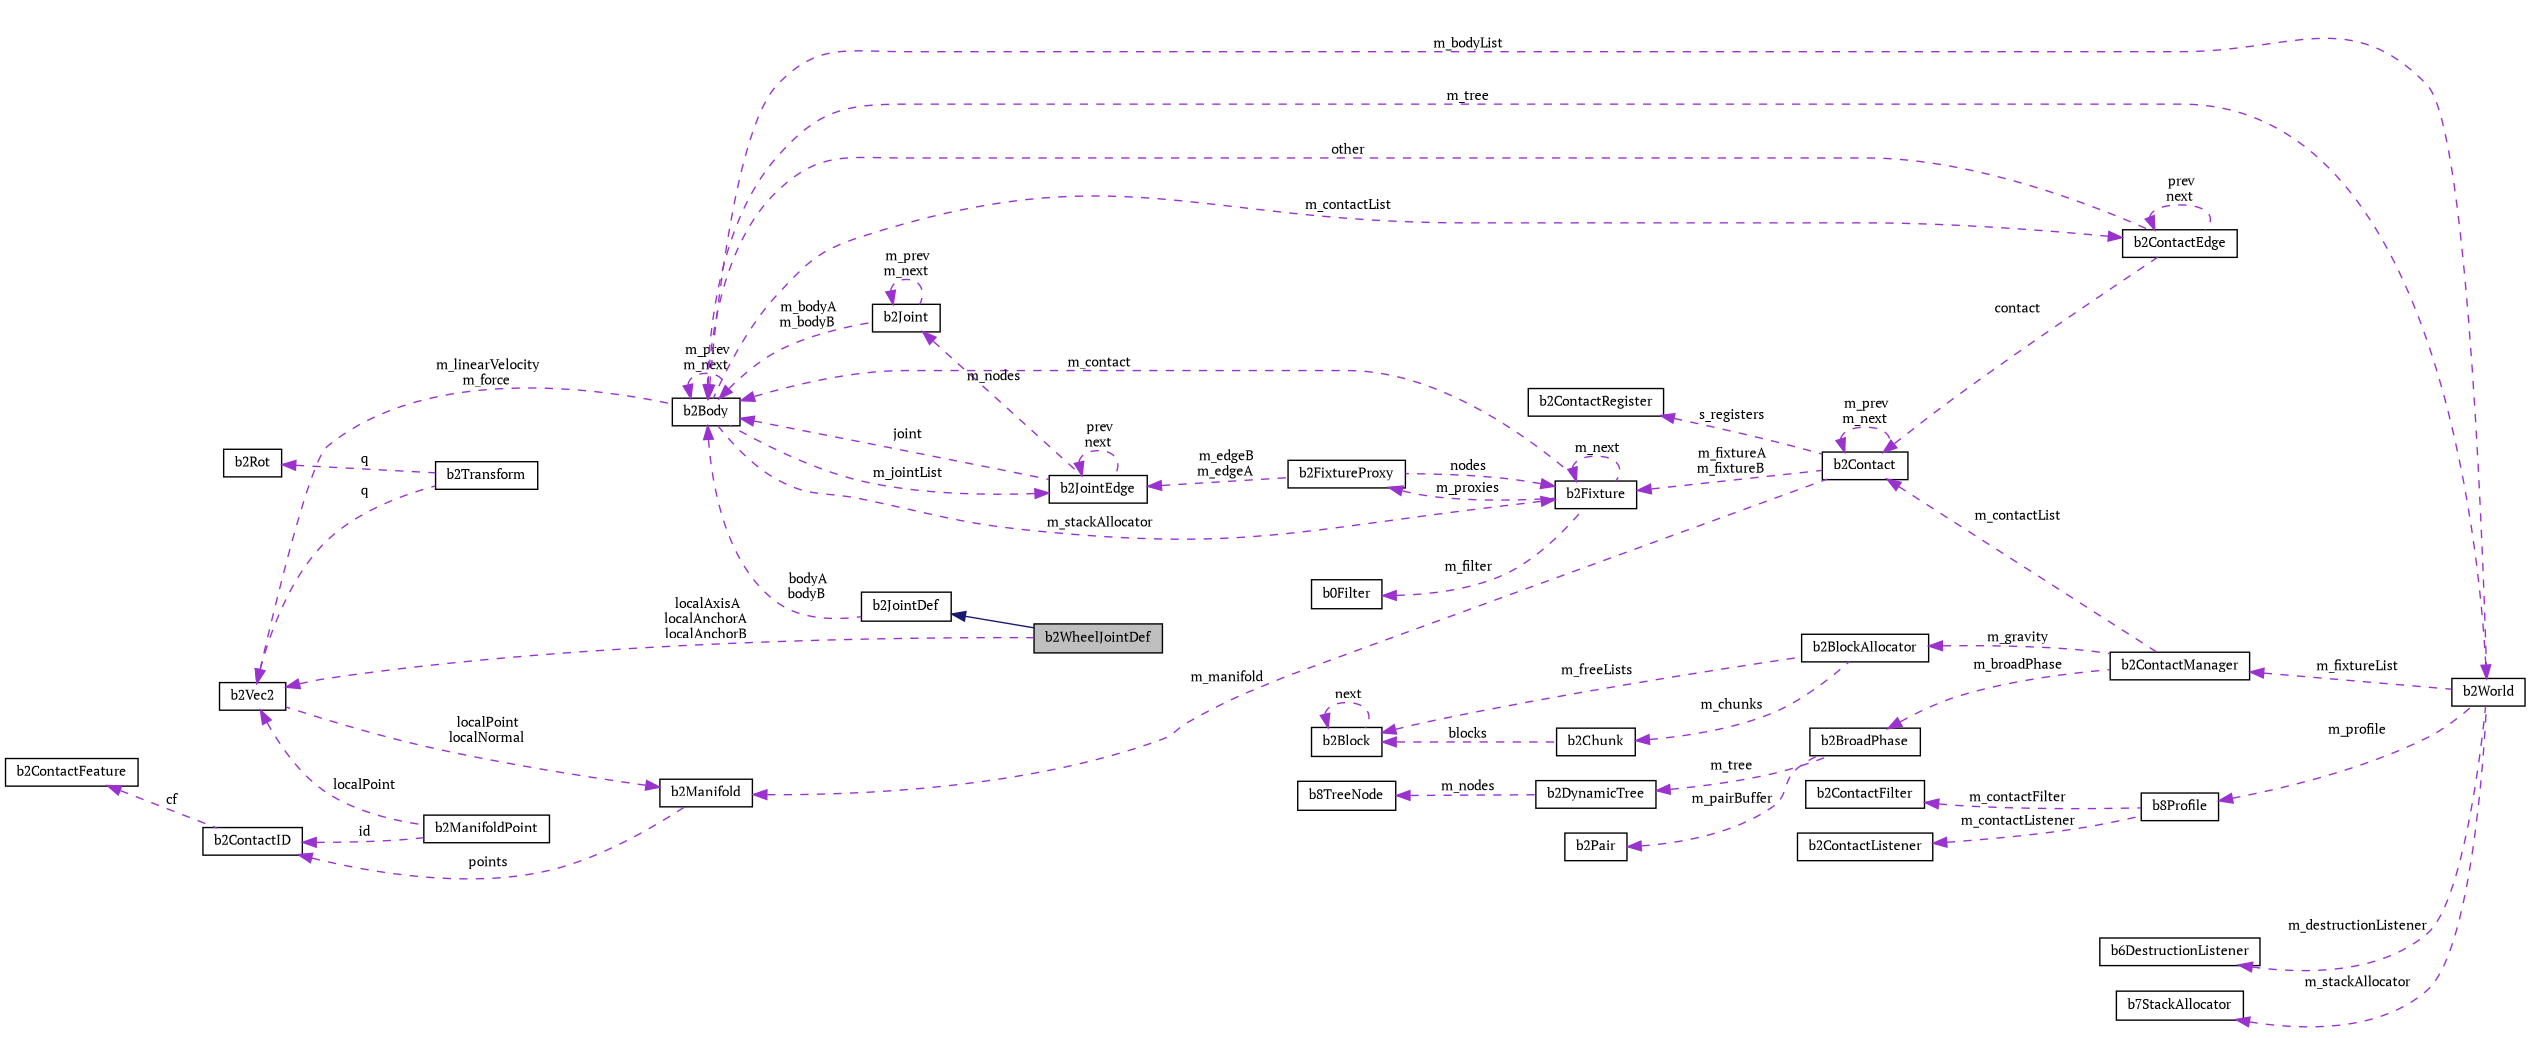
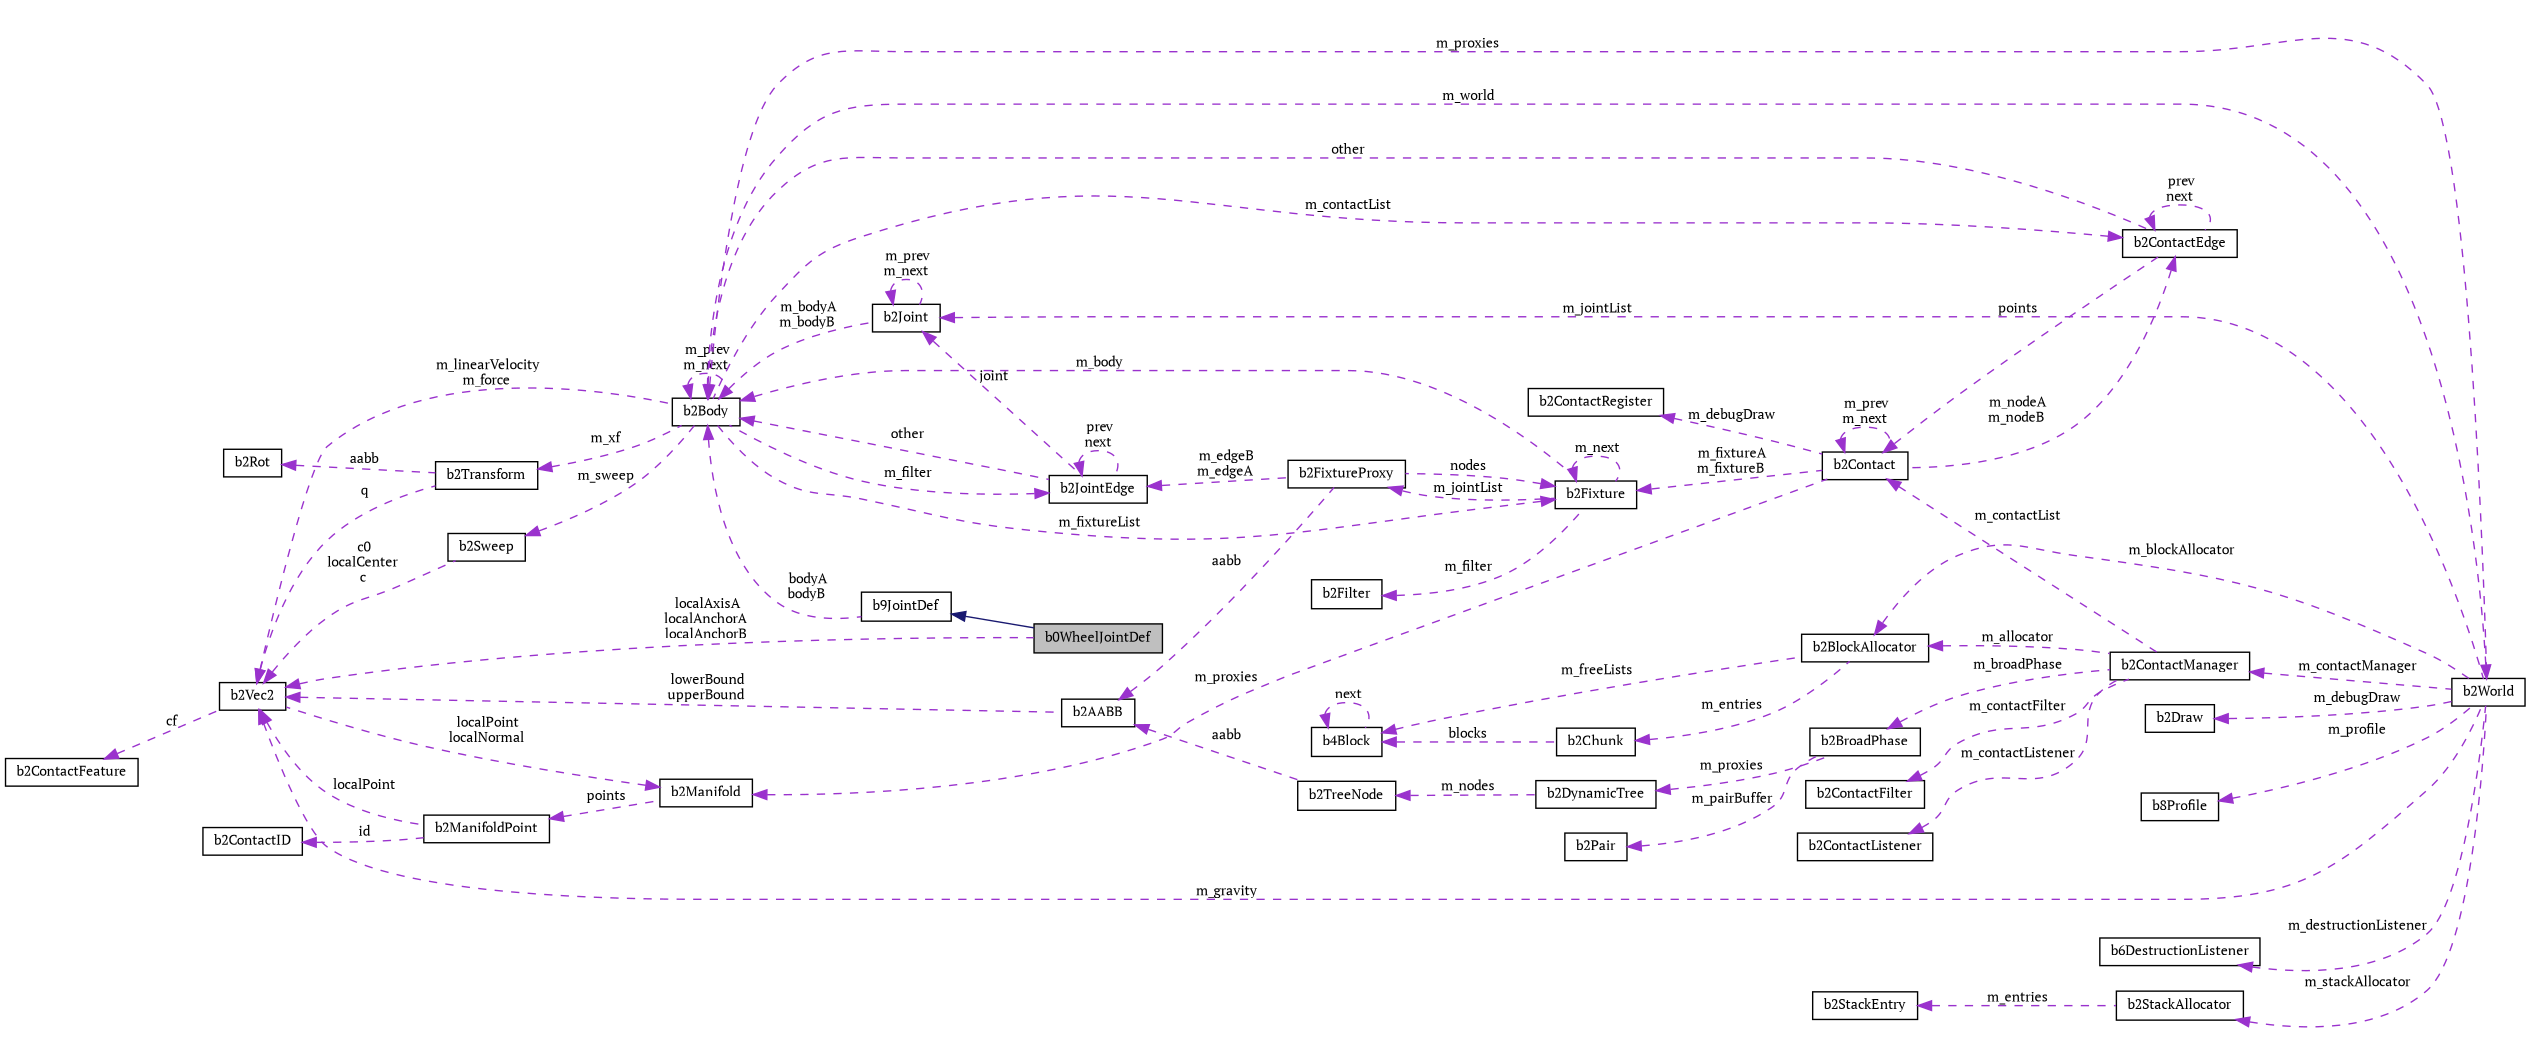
(1467, 44) -> (1467, 44)
(1467, 97) -> (1467, 97)
(2016, 309) -> (2016, 309)
none -> (1819, 317)
(1098, 363) -> (1098, 363)
(993, 377) -> (993, 377)
(1731, 415) -> (1731, 415)
none -> (2079, 422)
(906, 435) -> (906, 435)
none -> (618, 452)
(363, 460) -> (363, 460)
(906, 473) -> (906, 473)
(1467, 489) -> (1467, 489)
(1098, 523) -> (1098, 523)
none -> (487, 547)
none -> (2172, 570)
(1347, 594) -> (1347, 594)
(906, 607) -> (906, 607)
(1098, 638) -> (1098, 638)
(2016, 638) -> (2016, 638)
(2356, 667) -> (2356, 667)
(1225, 678) -> (1225, 678)
(1731, 705) -> (1731, 705)
none -> (1098, 713)
none -> (2180, 718)
(1347, 742) -> (1347, 742)
(1731, 766) -> (1731, 766)
(1347, 796) -> (1347, 796)
(2040, 808) -> (2024, 728)
(169, 809) -> (169, 732)
(2044, 833) -> (2040, 778)
(505, 877) -> (612, 808)
none -> (1370, 899)
none -> (1865, 1006)
(2180, 1006) -> (2180, 1006)
